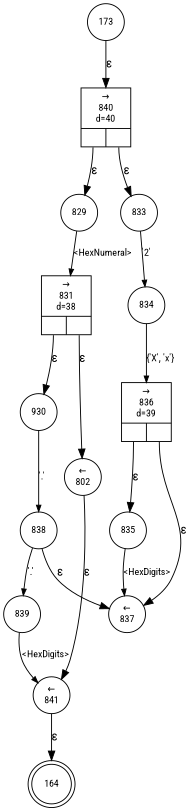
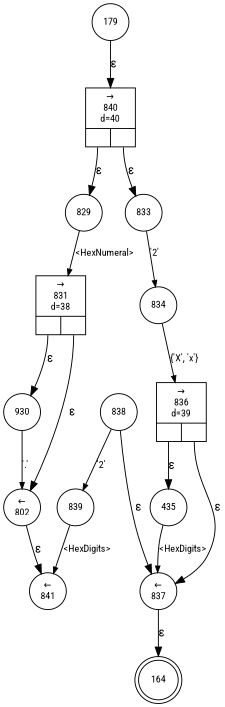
(106, 22) -> (110, 22)
(39, 468) -> (22, 456)
(128, 530) -> (169, 507)
(31, 572) -> (101, 465)
(52, 732) -> (158, 628)
